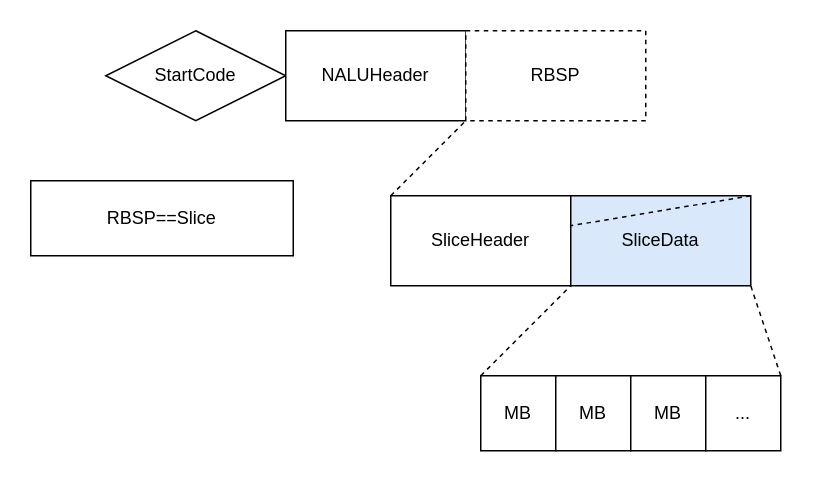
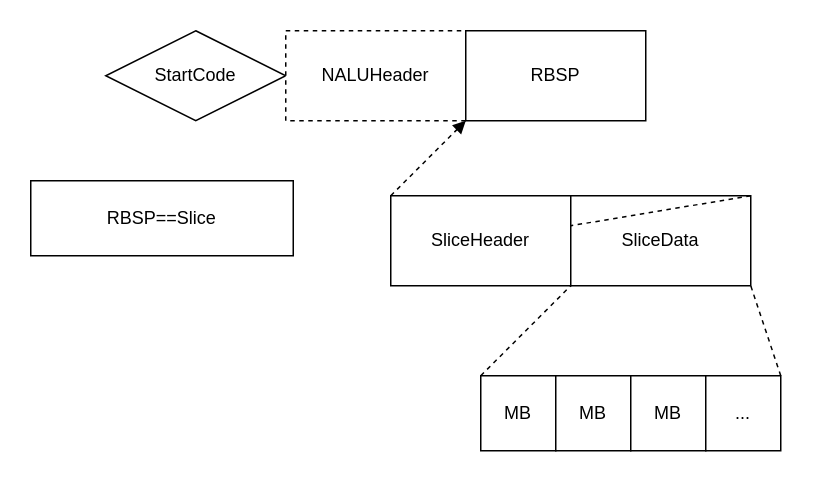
(376, 76) -> (376, 76)
(556, 76) -> (556, 76)
(460, 126) -> (456, 131)
(661, 241) -> (661, 241)
